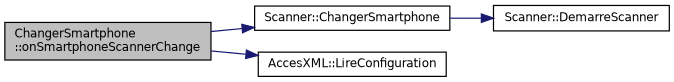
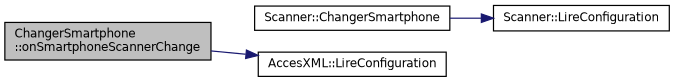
(581, 18) -> (581, 18)
(227, 30) -> none
